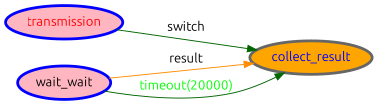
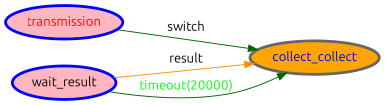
(311, 58) -> (315, 58)
(64, 83) -> (64, 83)
